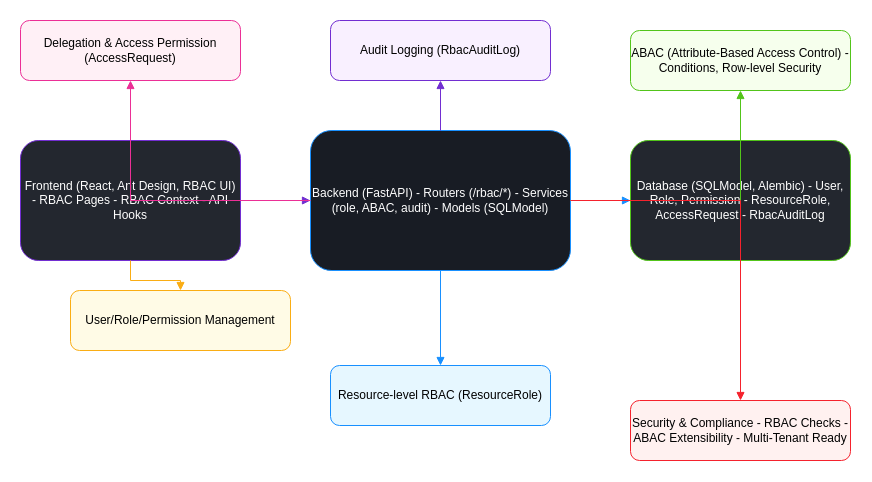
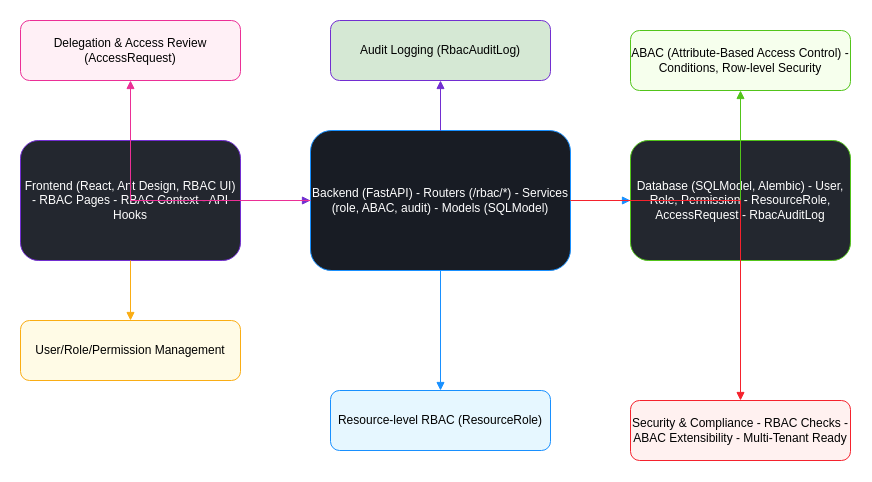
(131, 51) -> (131, 51)
(441, 51) -> (441, 51)
(181, 321) -> (131, 351)
(441, 396) -> (441, 421)
